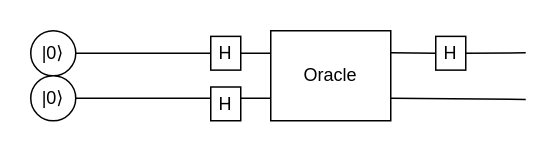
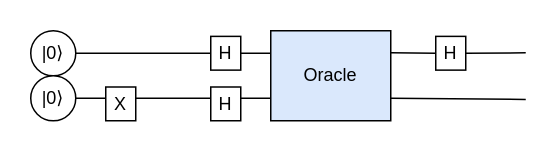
(331, 76) -> (331, 76)
none -> (121, 104)
